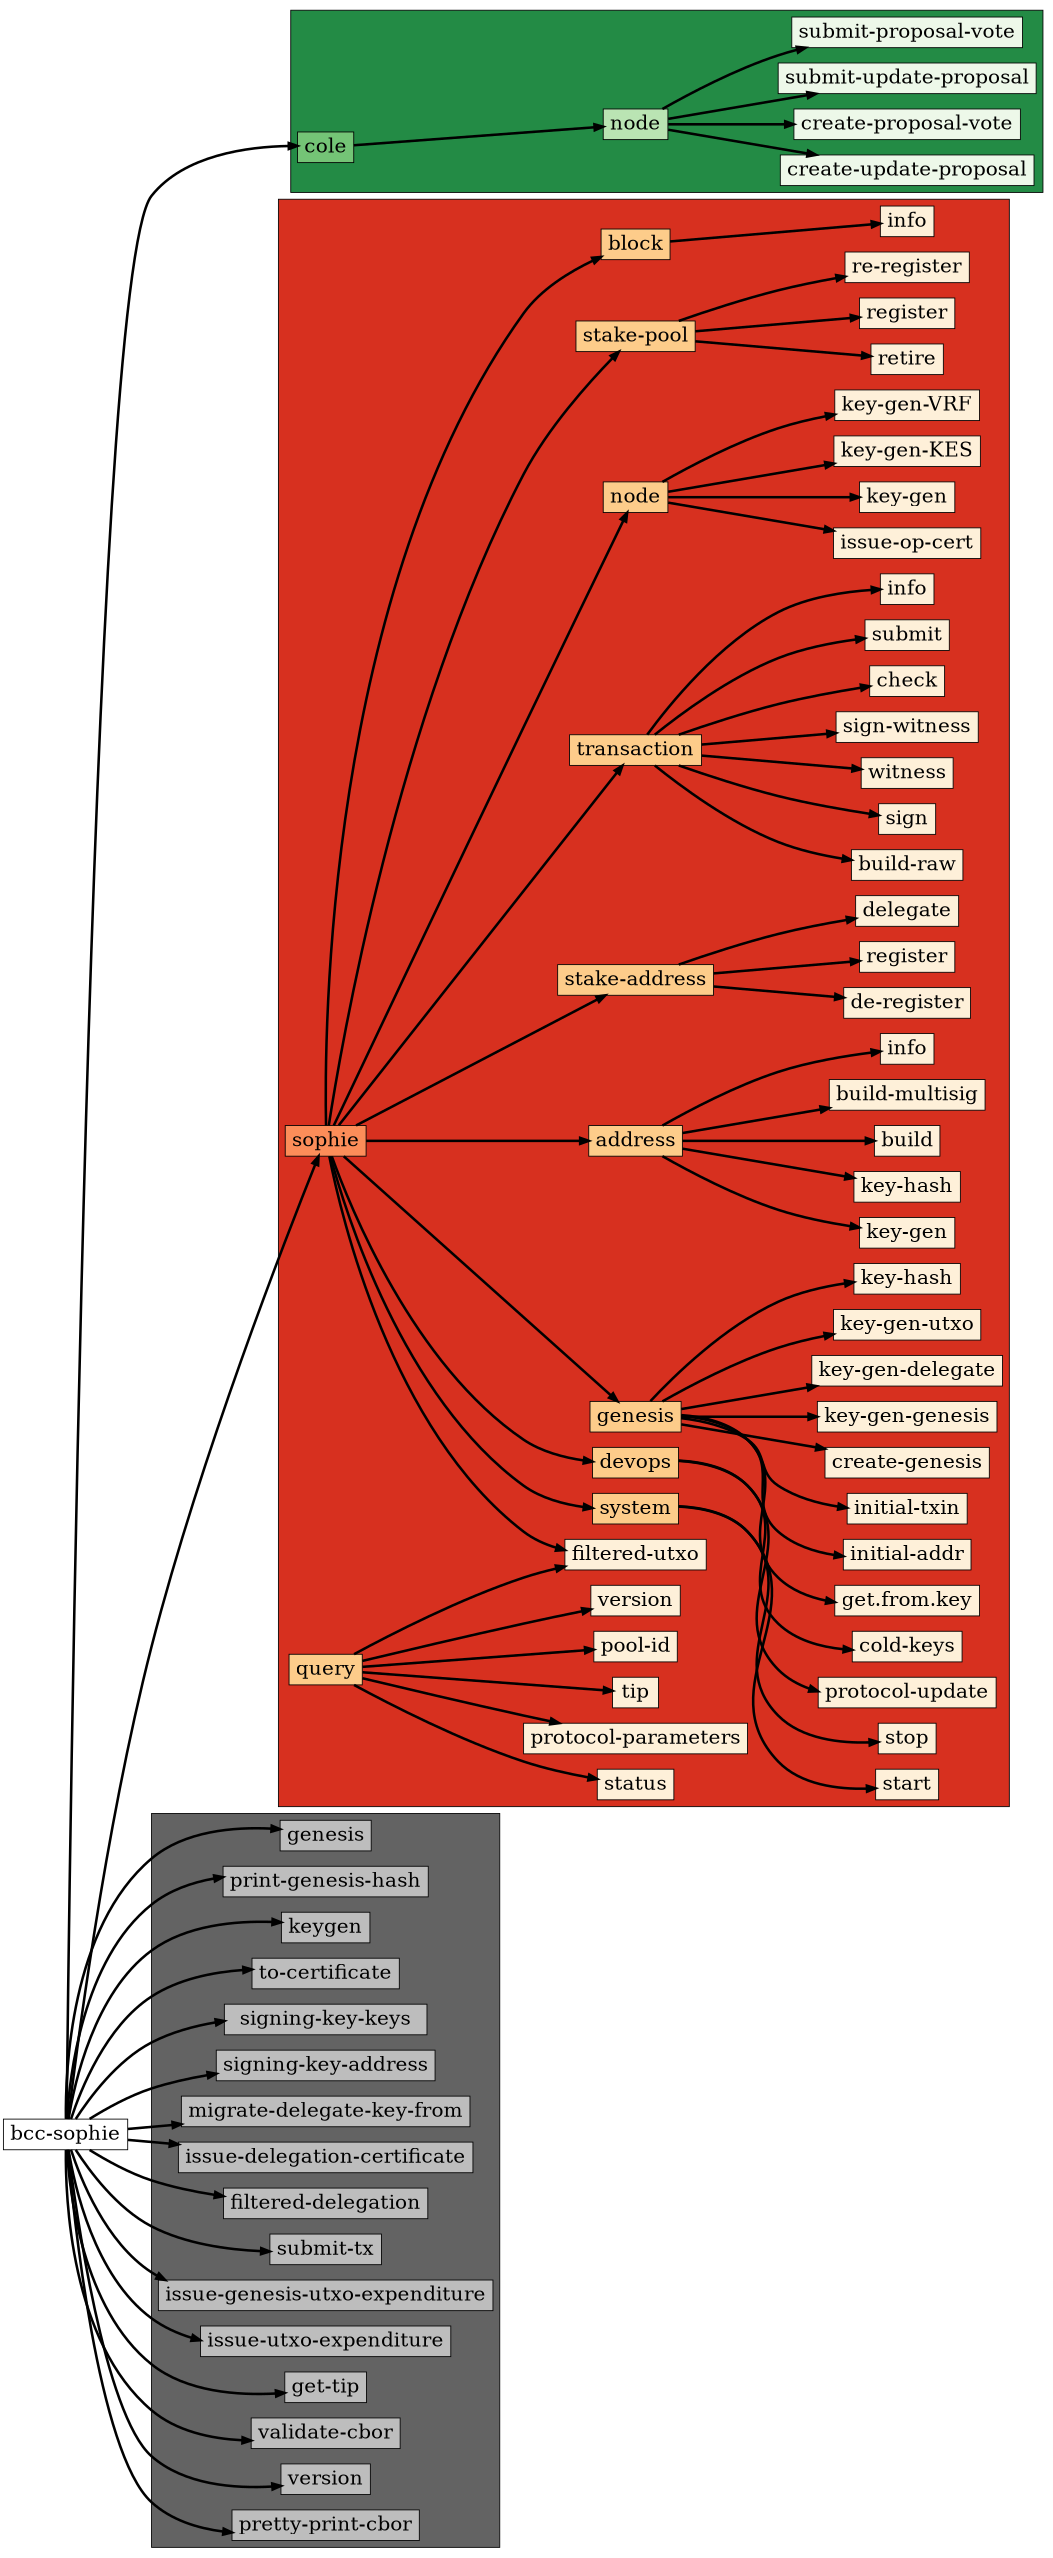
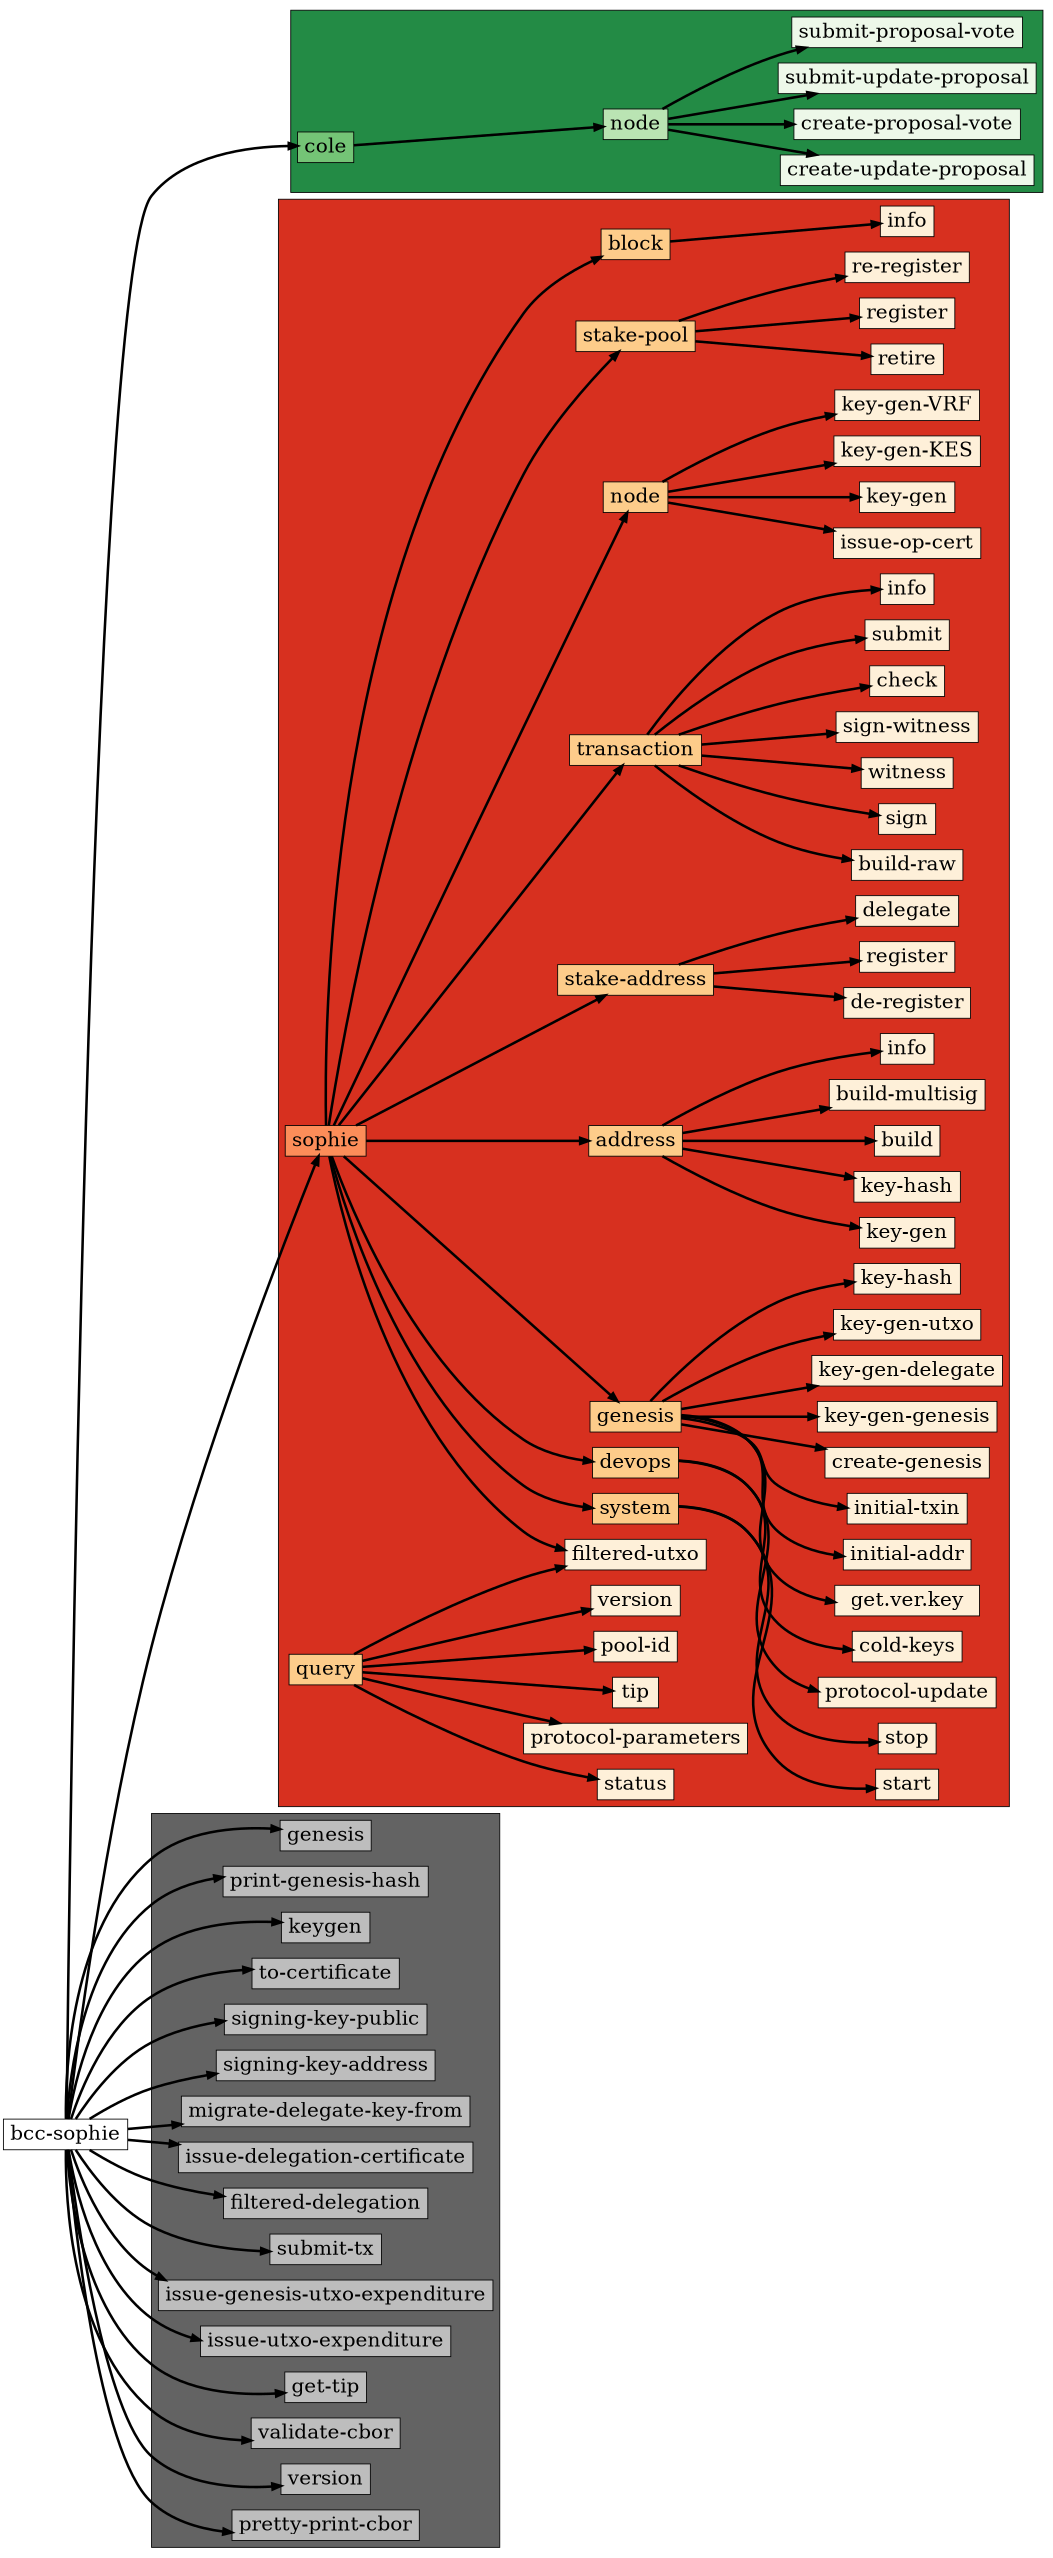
(907, 1601) -> (907, 1601)
(326, 2019) -> (326, 2019)
